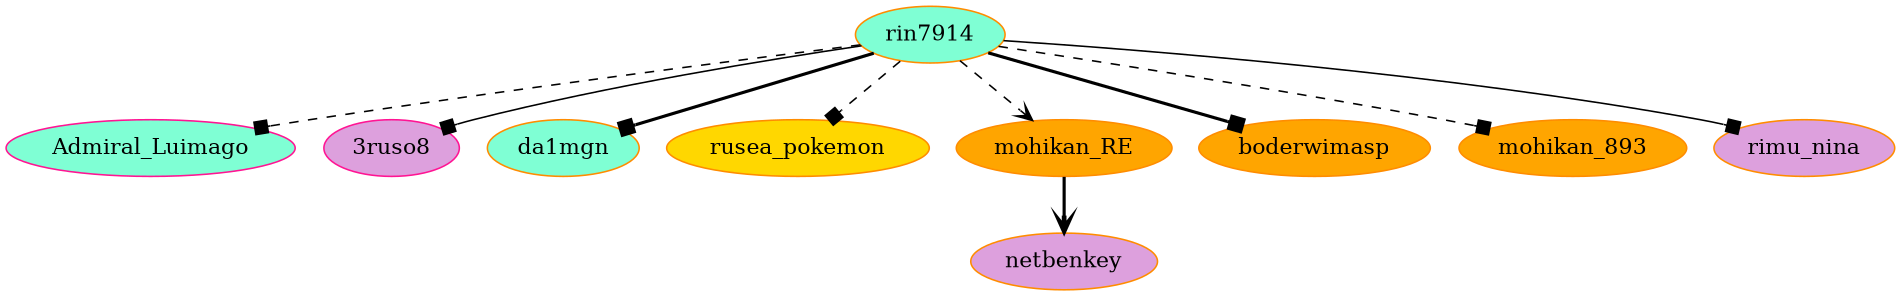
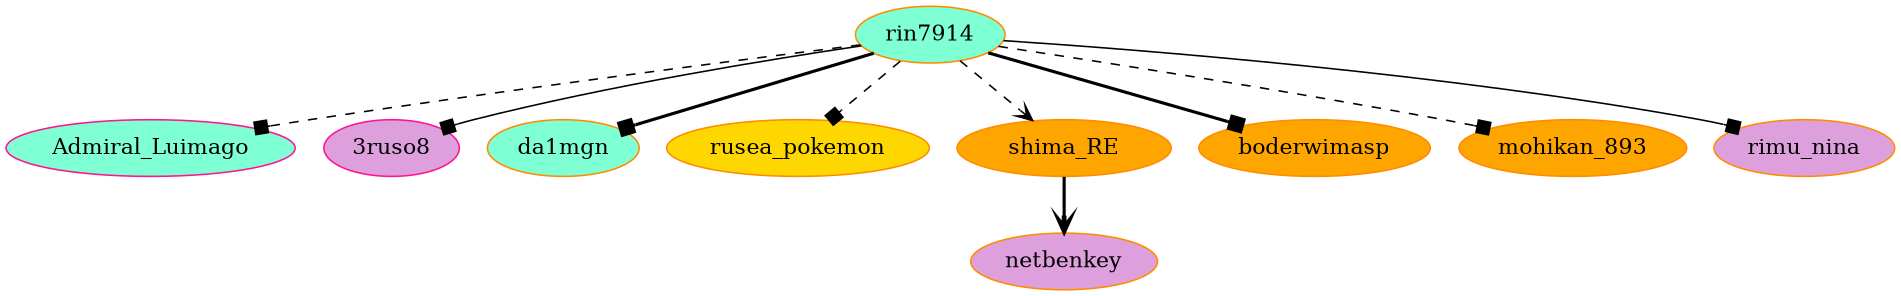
(1064, 148) -> (1064, 148)
